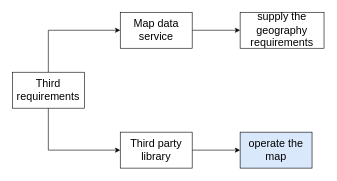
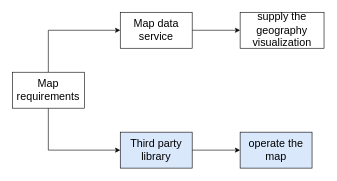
(282, 30) -> (282, 30)
(48, 90) -> (48, 90)
(156, 150) -> (156, 150)
